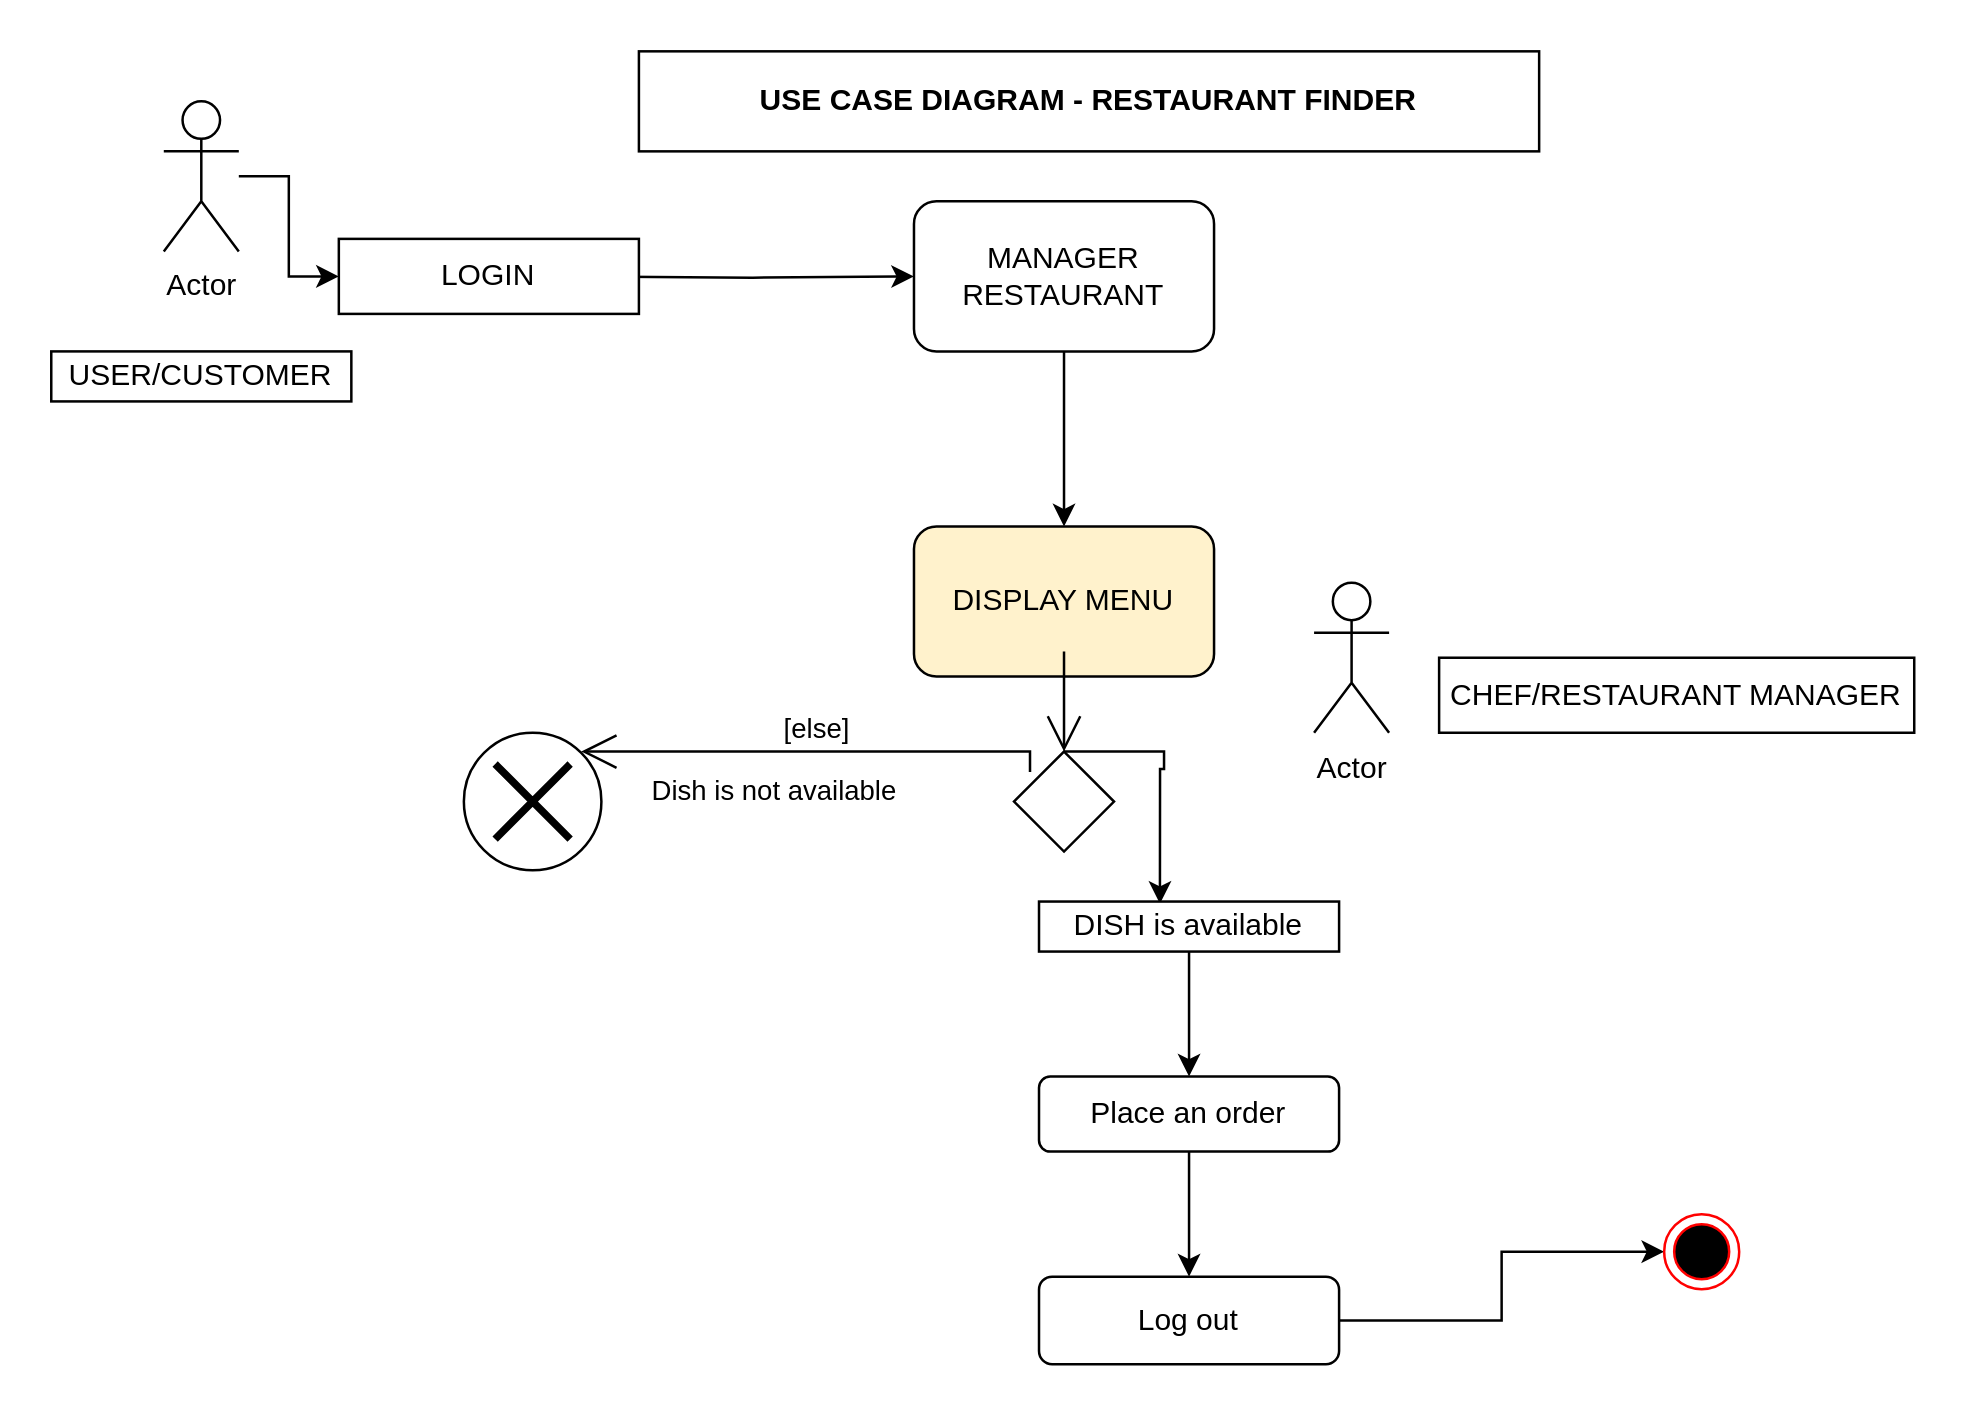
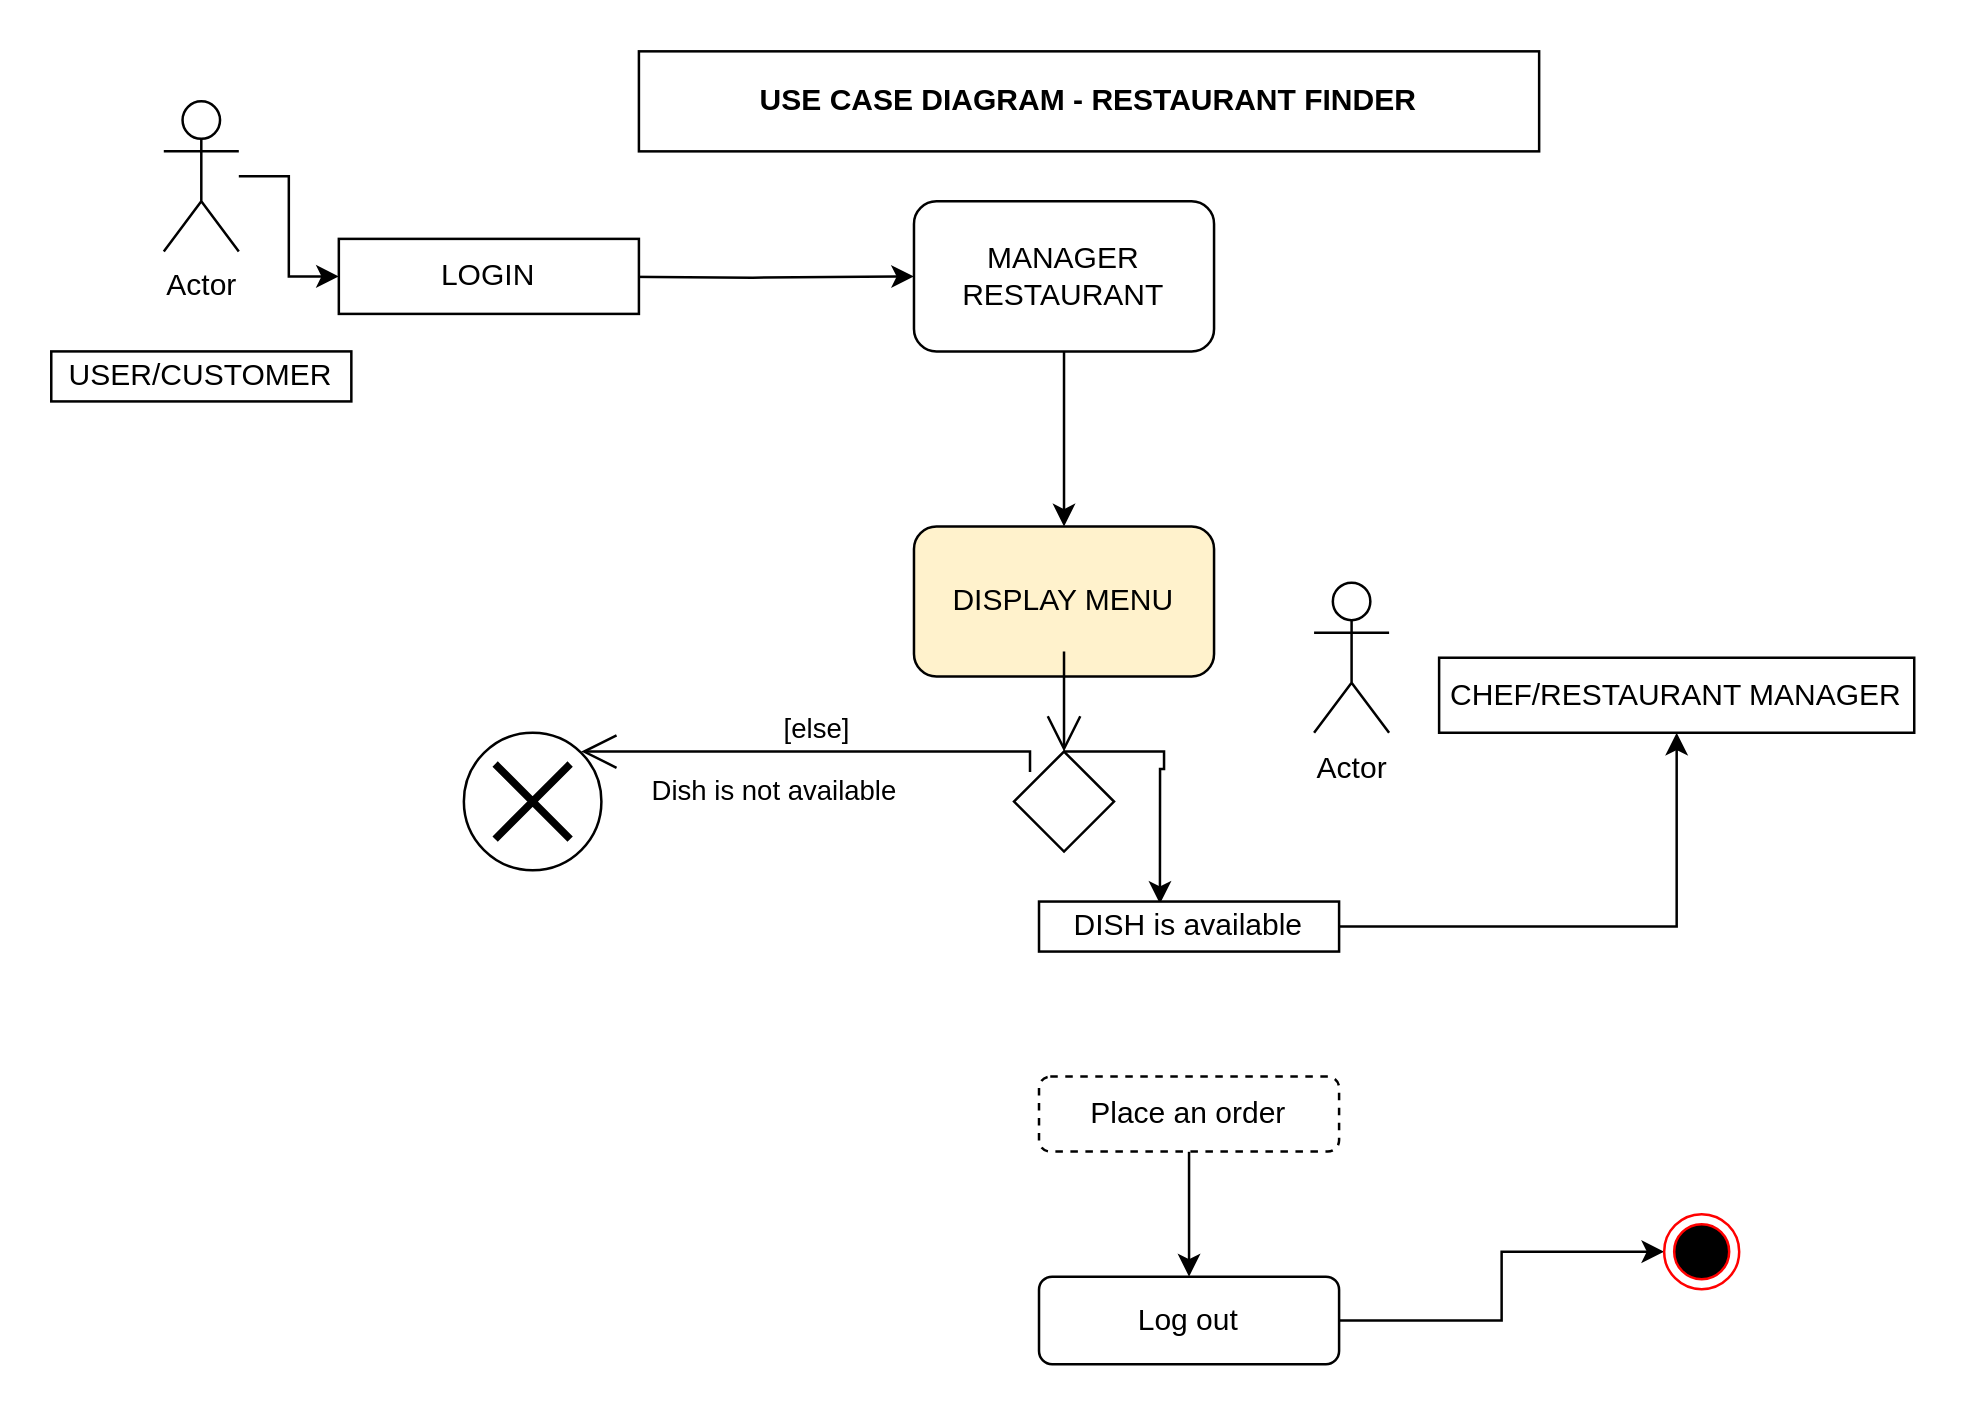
(1189, 1005) -> (1596, 926)
(1189, 1114) -> (1189, 1114)
